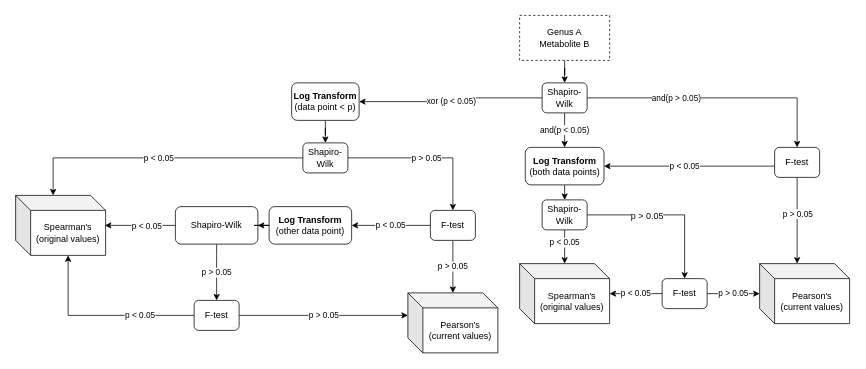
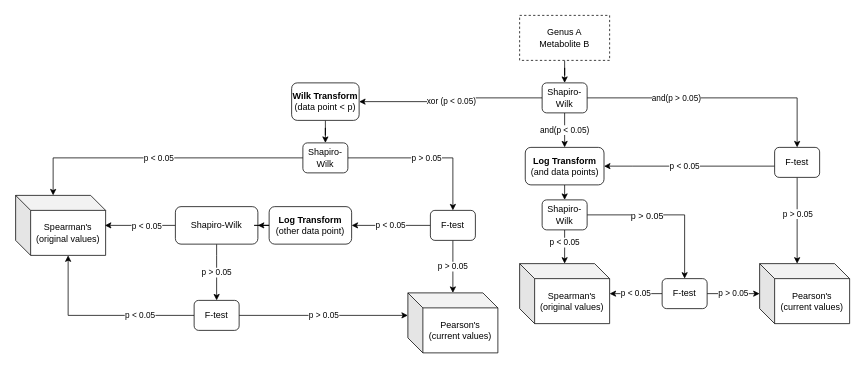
(325, 102) -> (325, 102)
(565, 166) -> (565, 166)
